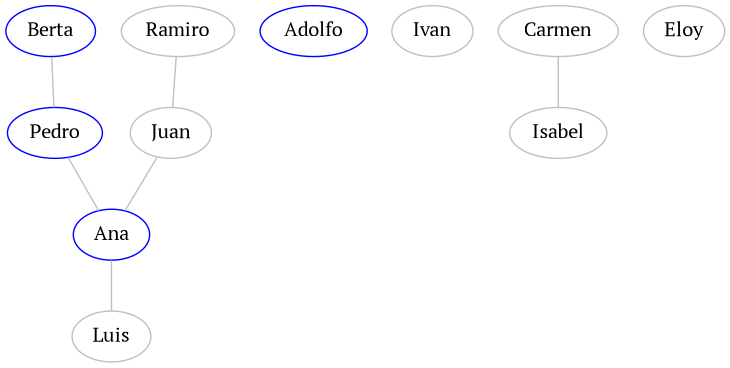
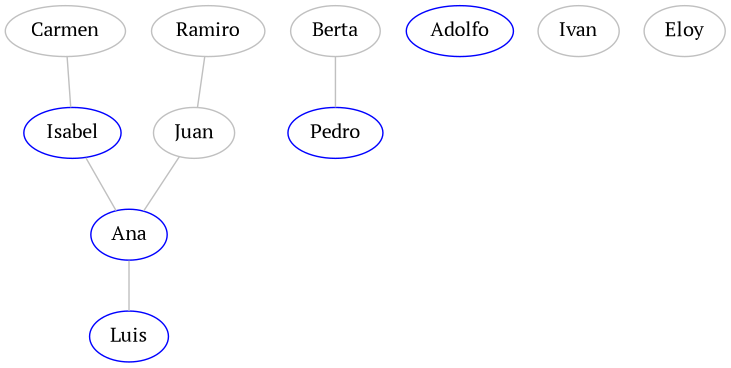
(51, 31) -> (335, 31)
(558, 133) -> (72, 133)
(83, 184) -> (101, 184)
(111, 337) -> (129, 337)
